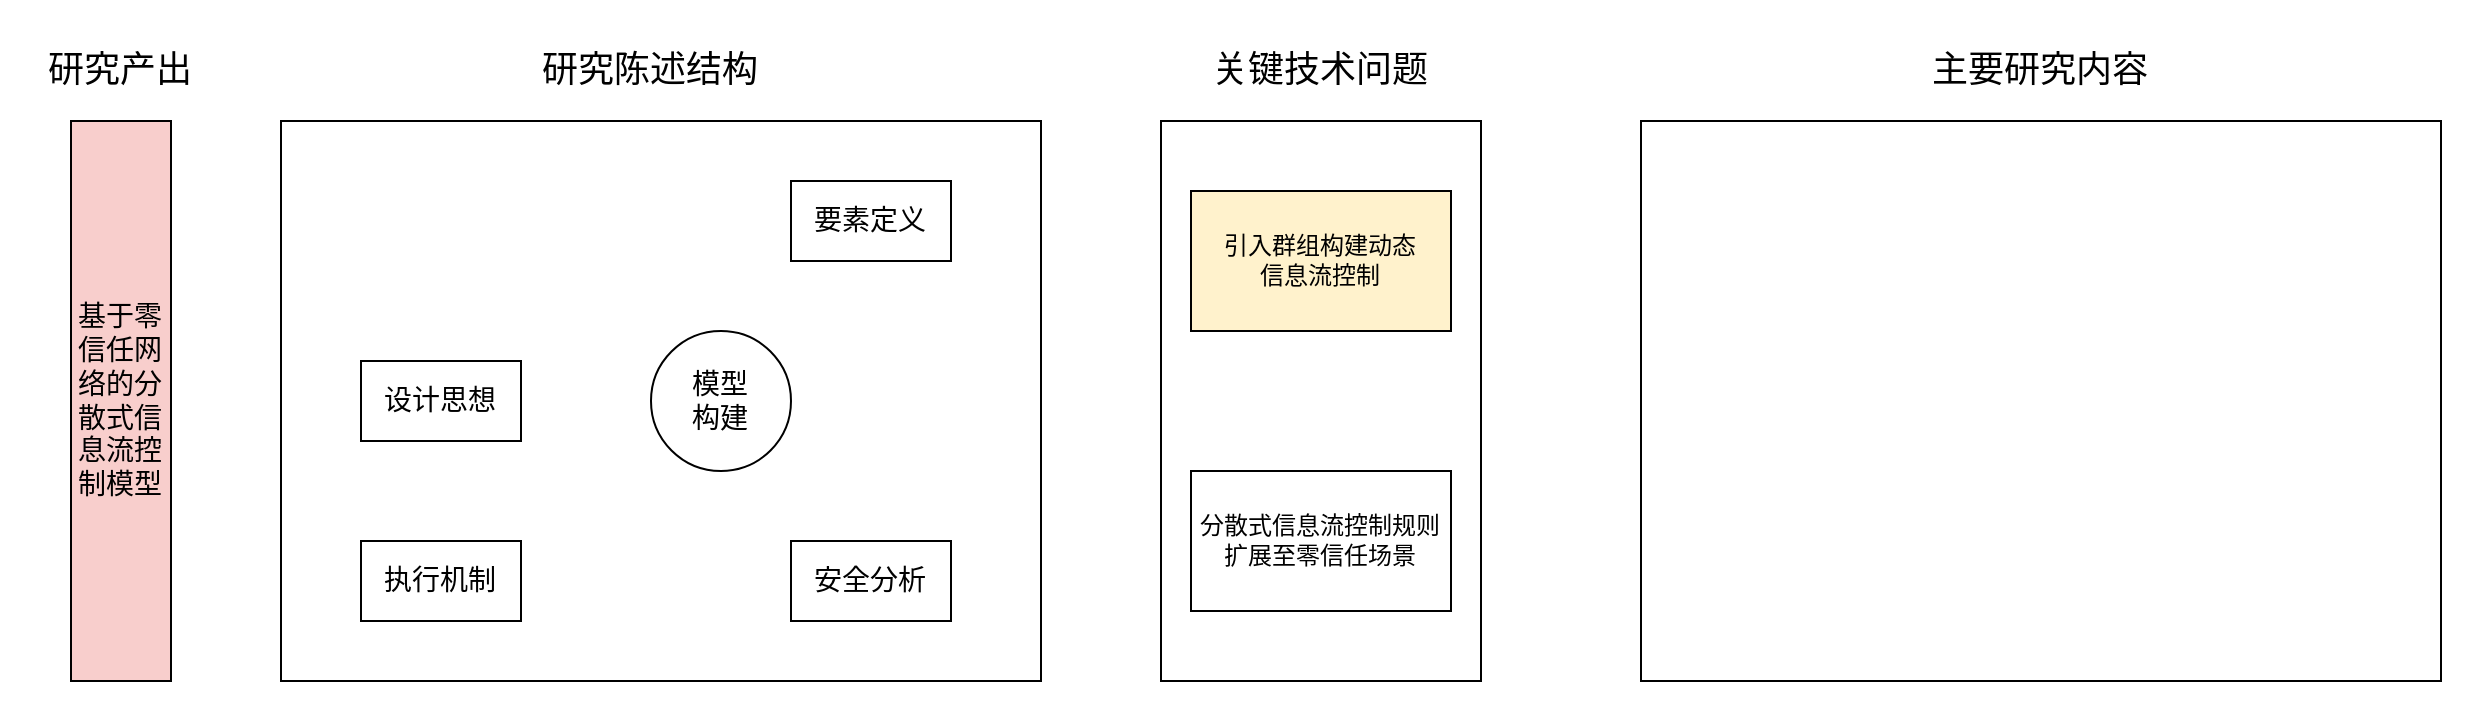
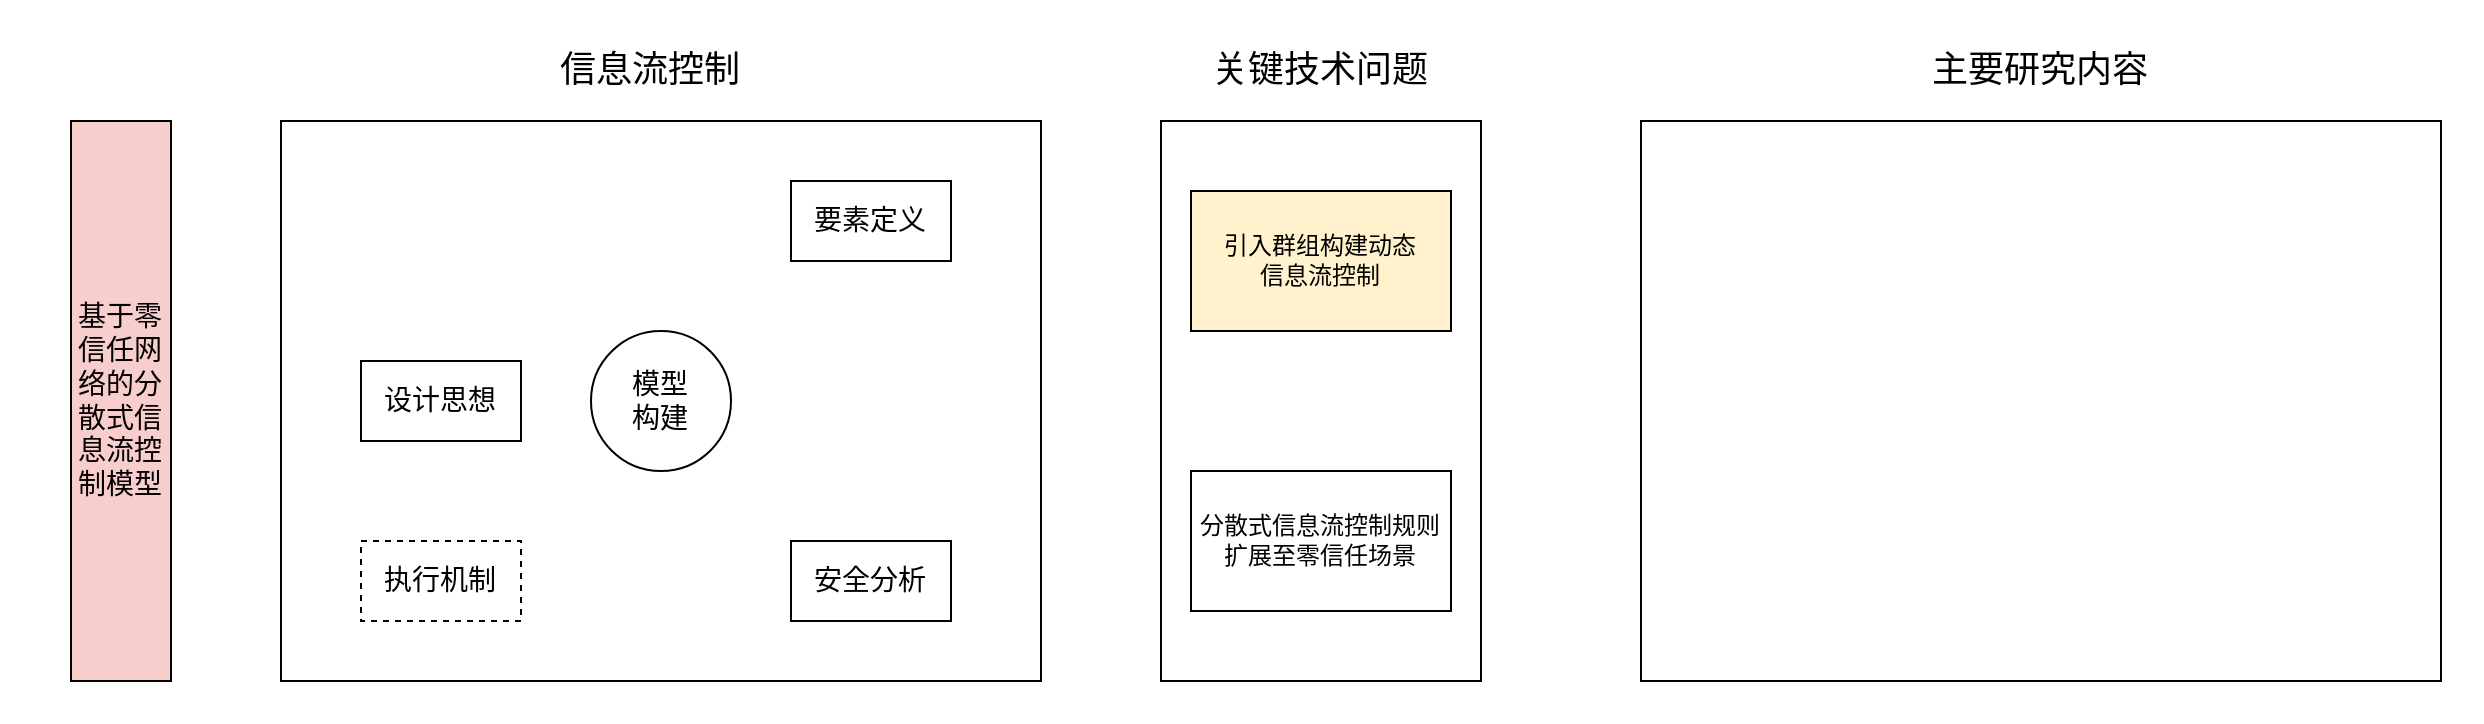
(121, 71) -> none
(651, 71) -> (651, 71)
(721, 401) -> (661, 401)
(441, 581) -> (441, 581)
